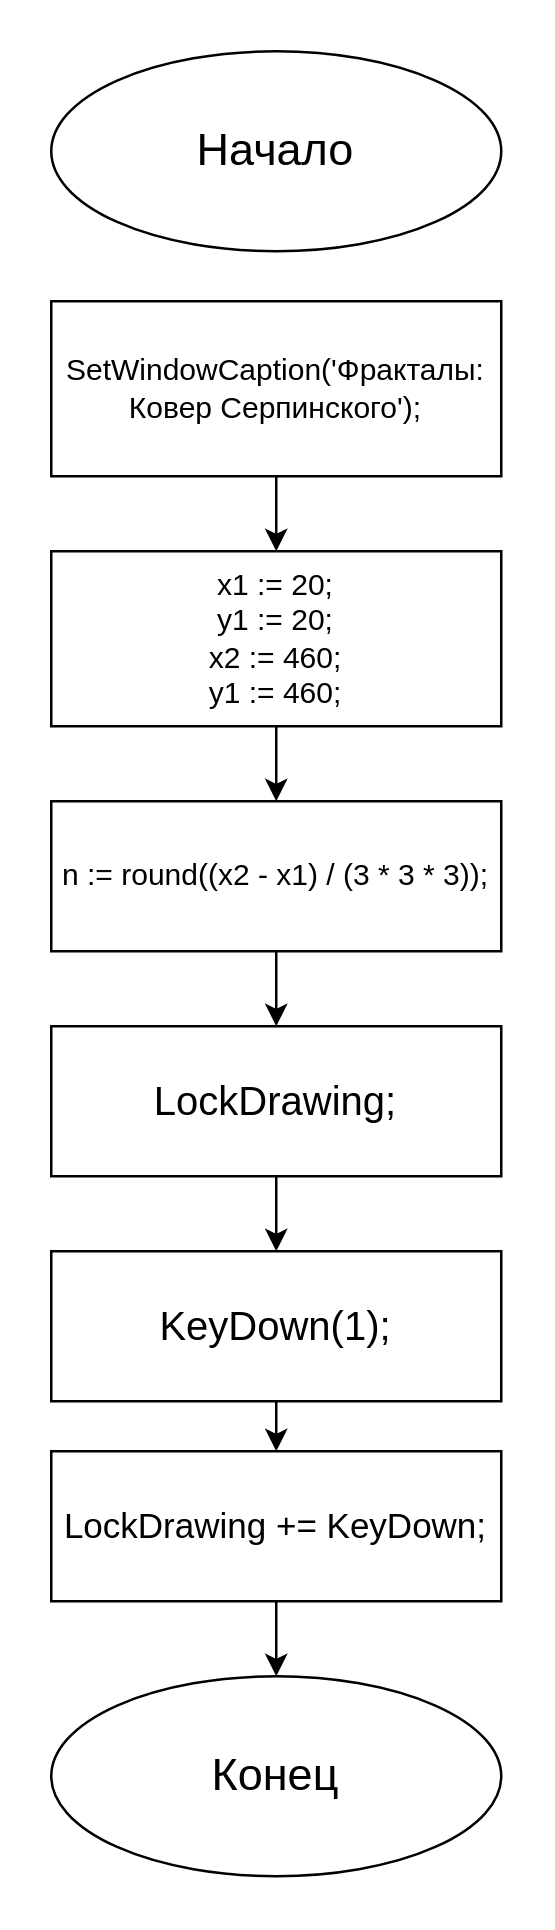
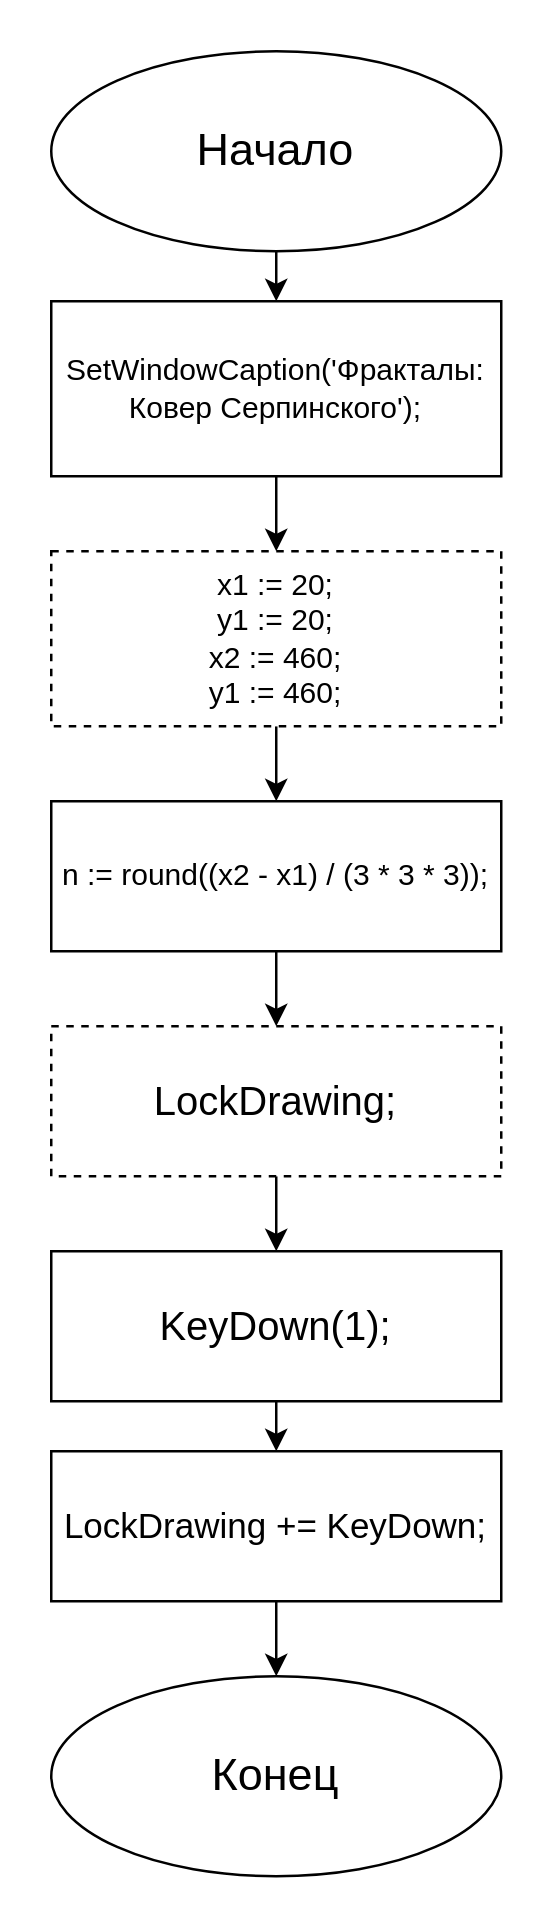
none -> (276, 268)
(276, 639) -> (276, 639)
(276, 1101) -> (276, 1101)
